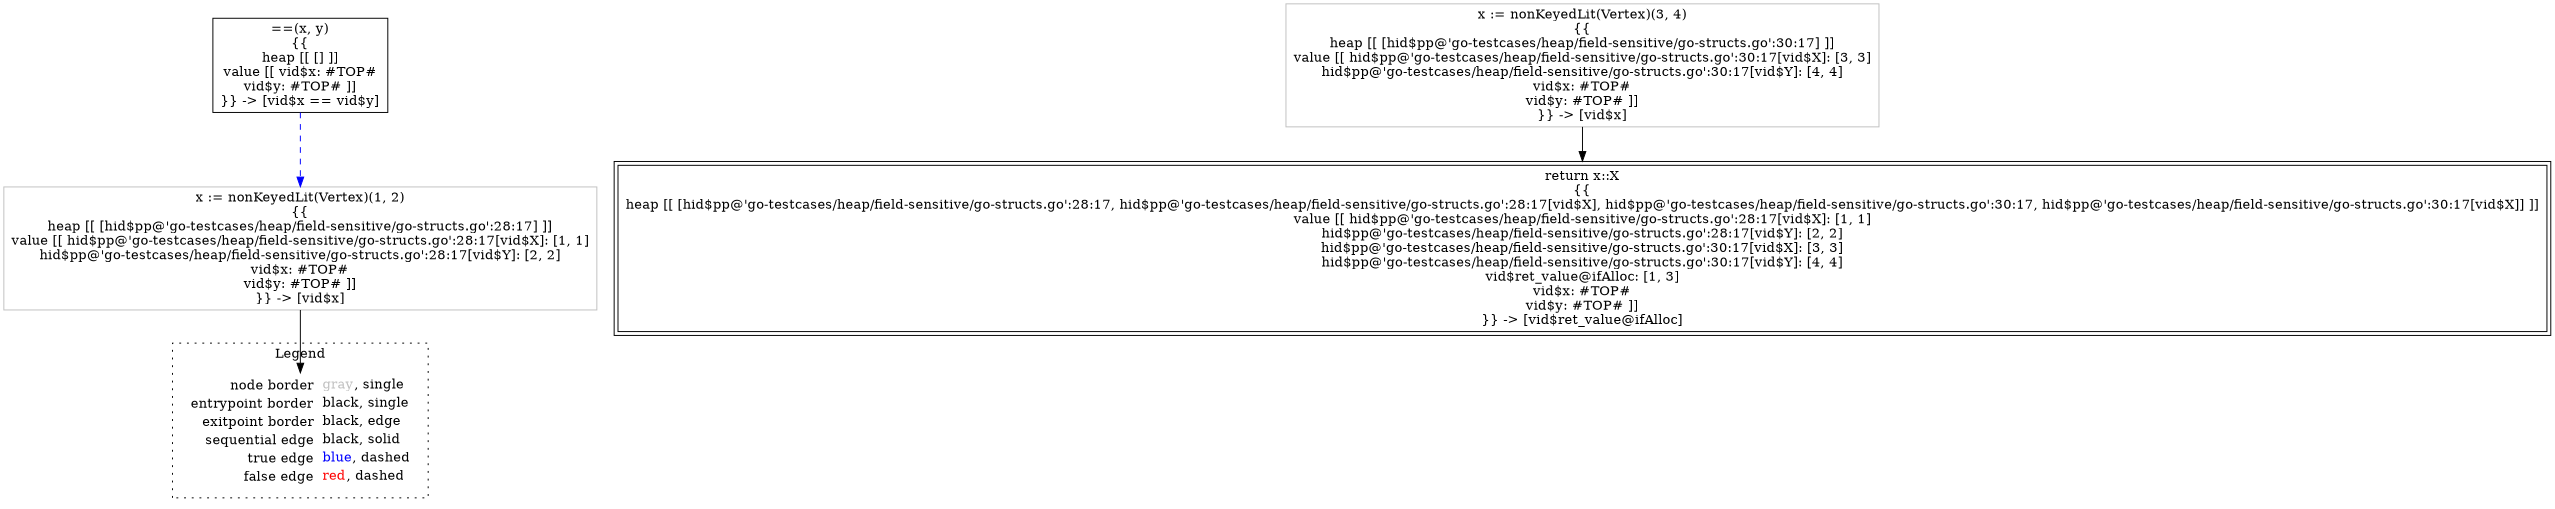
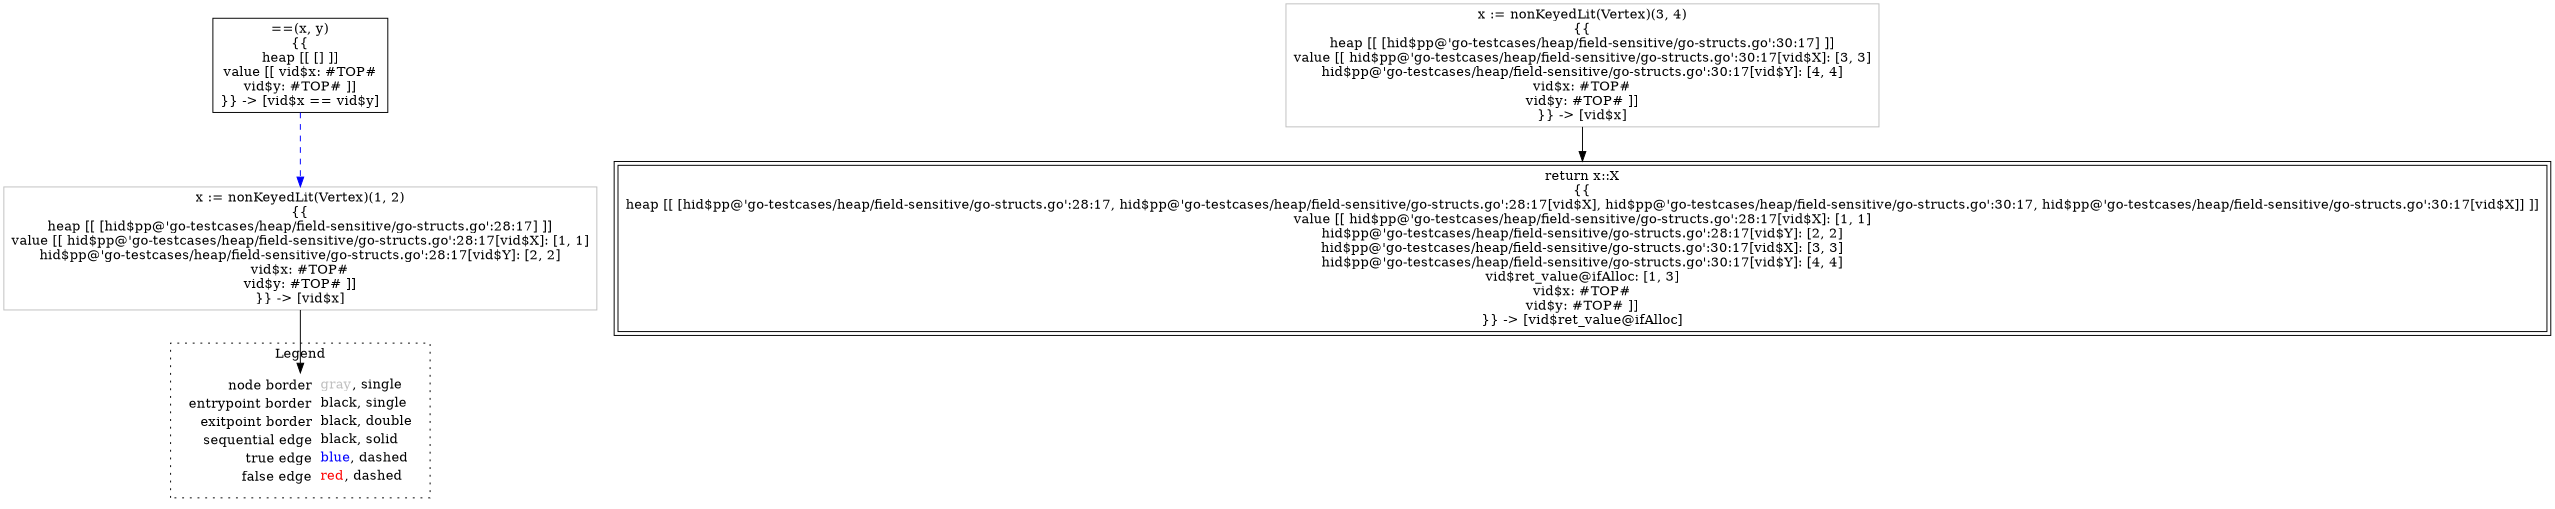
(380, 421) -> (385, 421)
